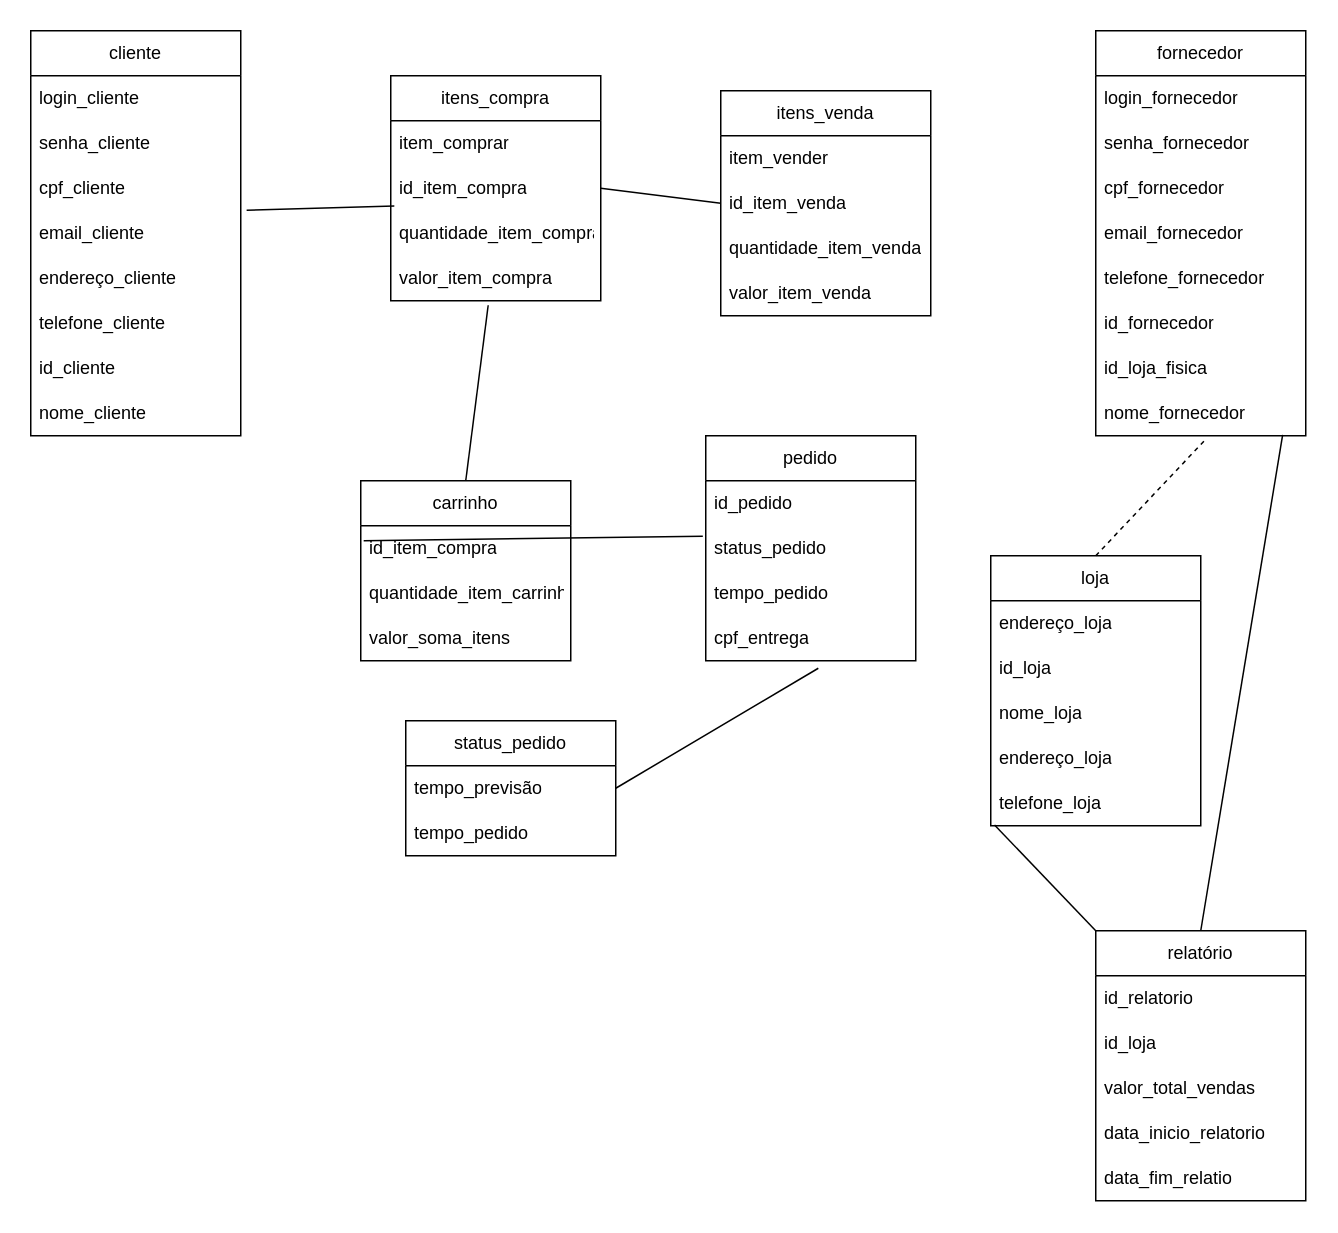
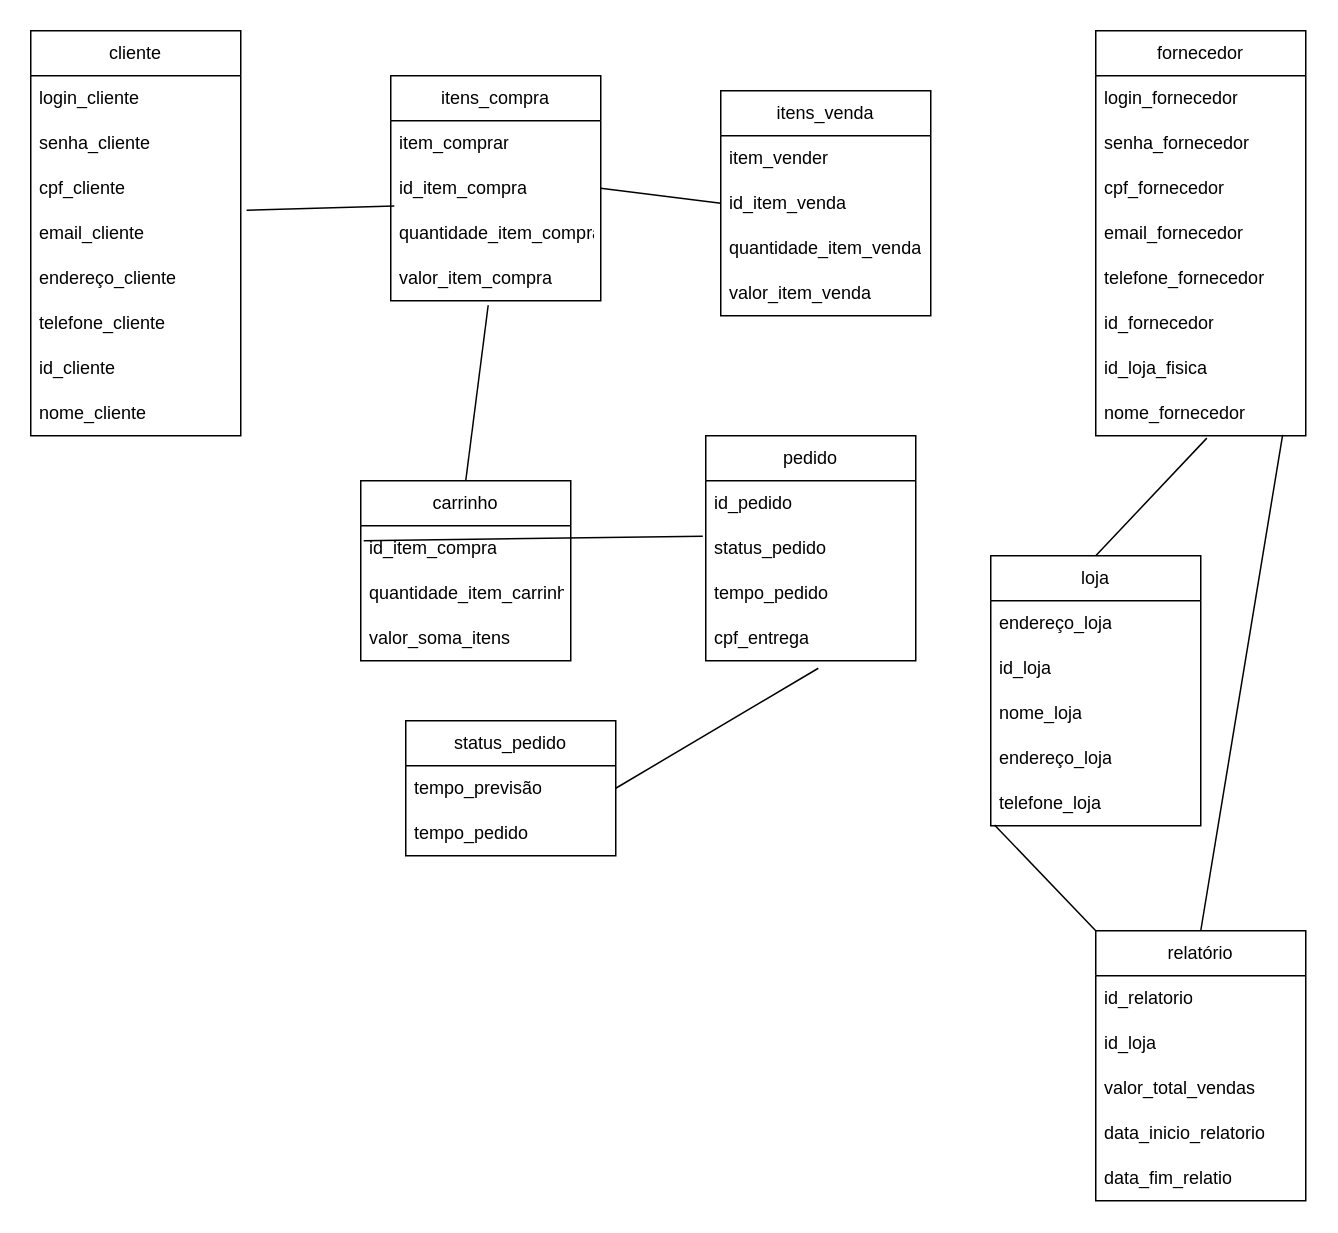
(1152, 497) -> (1152, 497)
